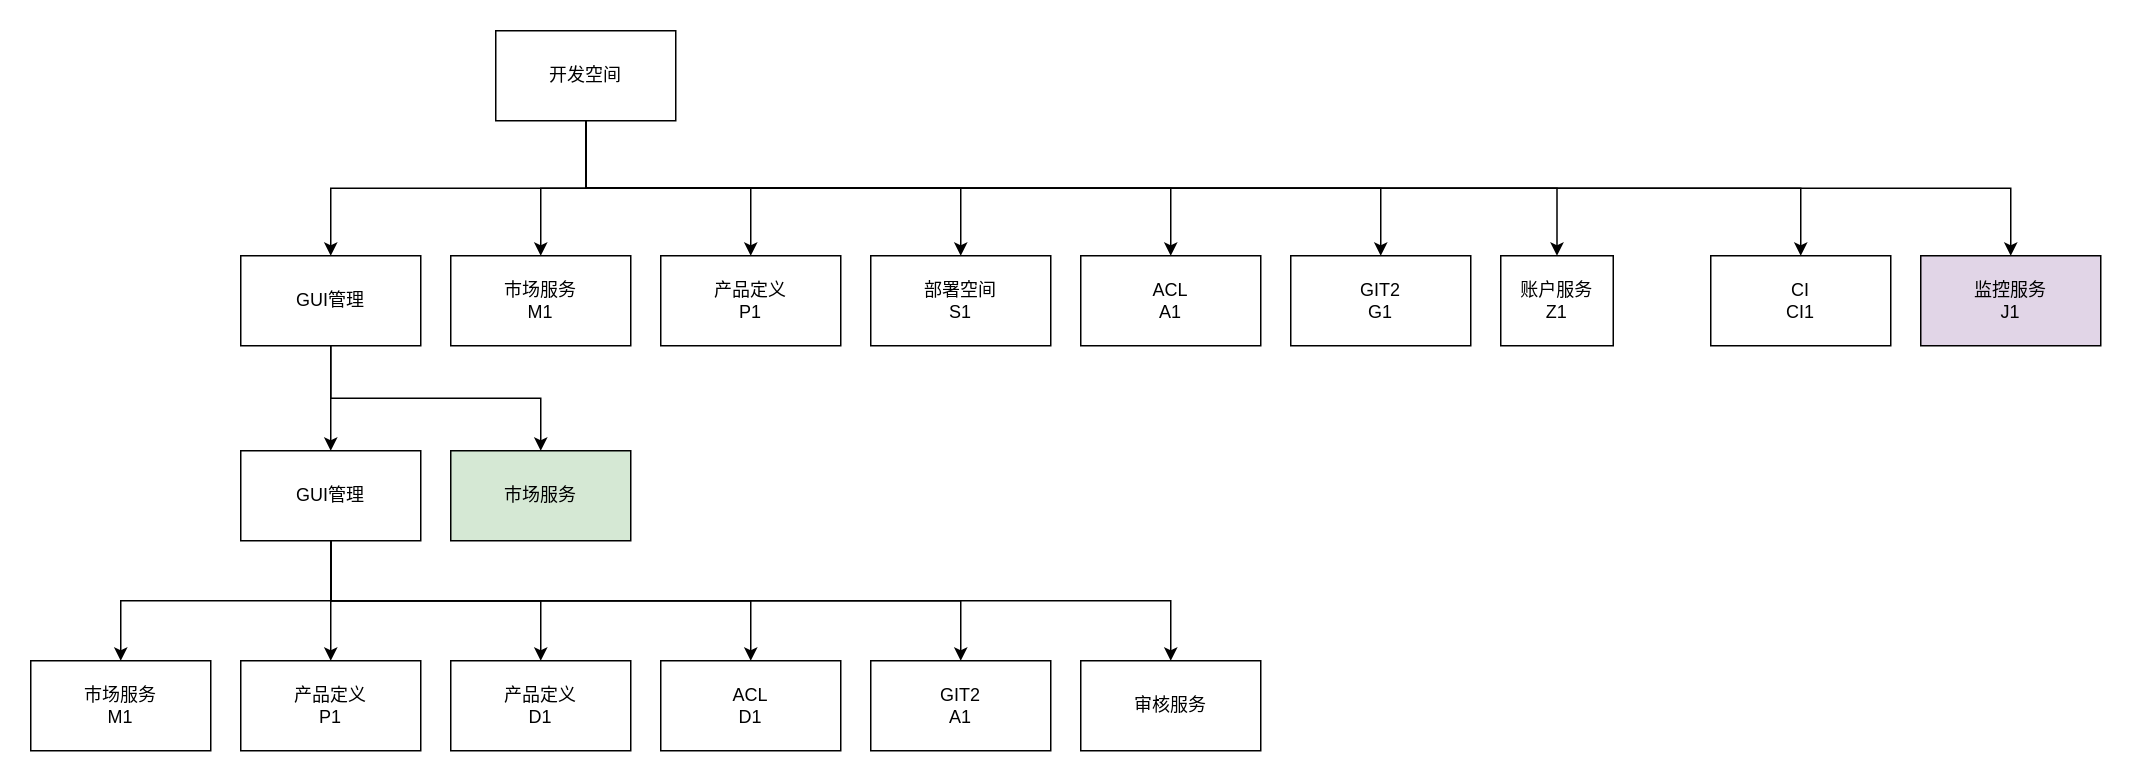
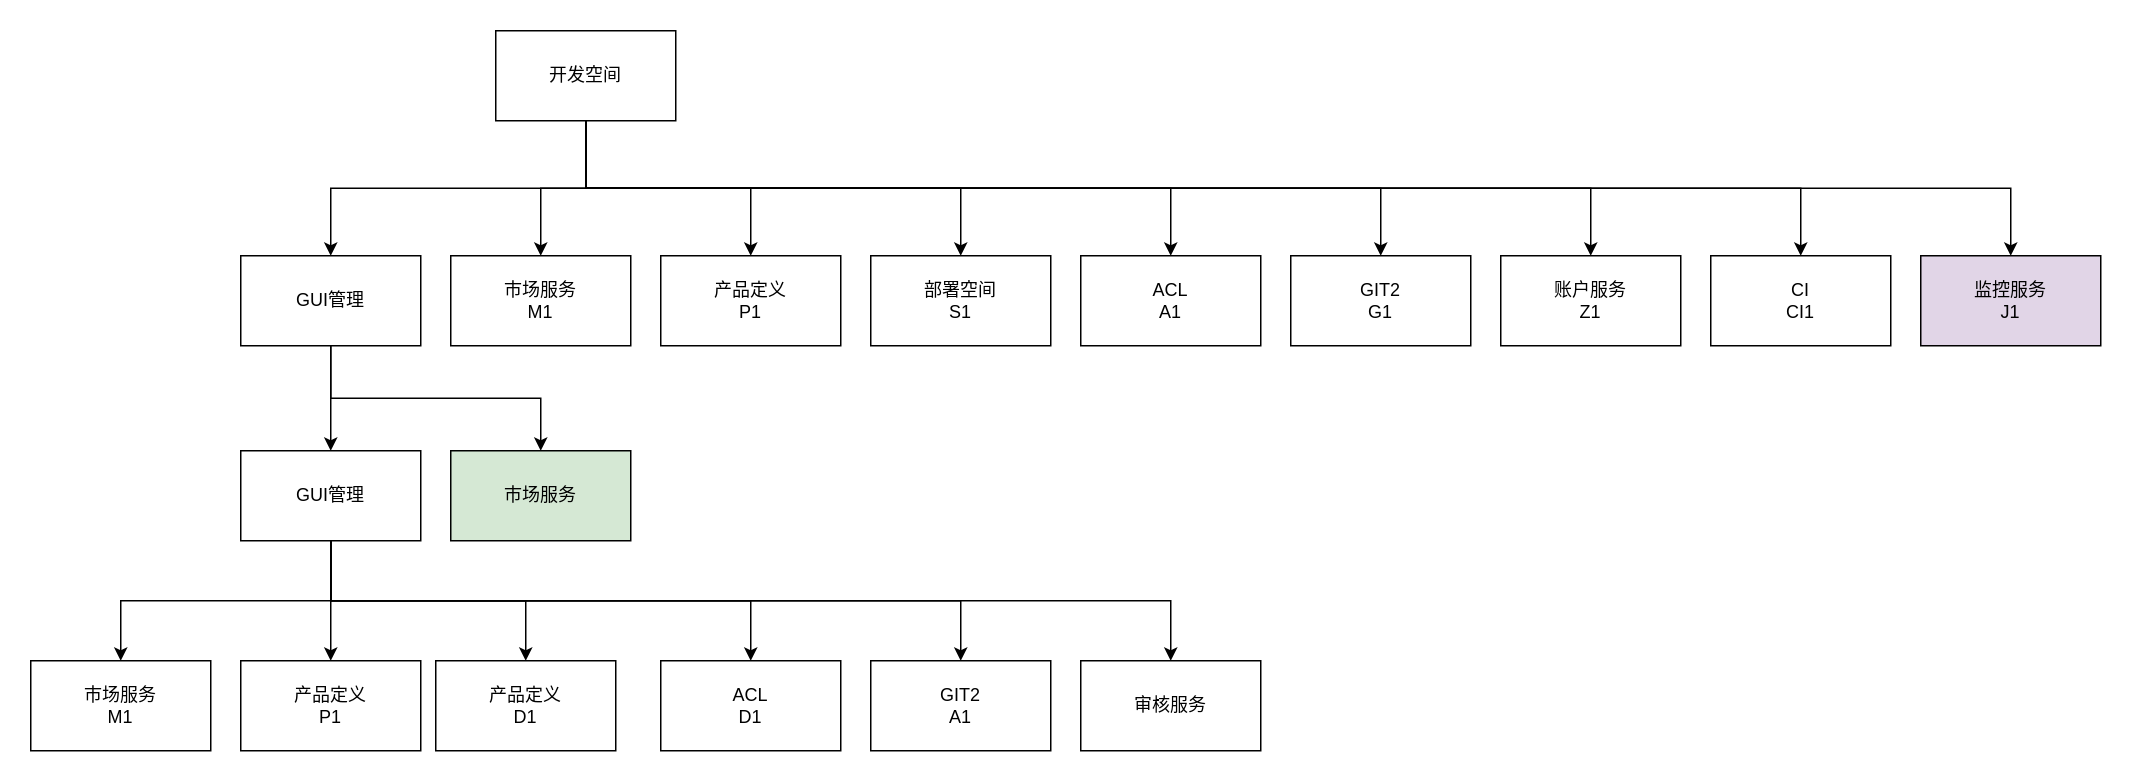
(1557, 301) -> (1591, 301)
(541, 706) -> (526, 706)
